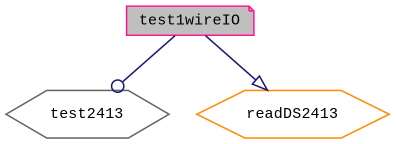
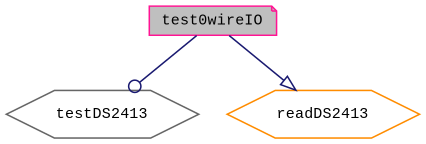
(190, 21) -> (213, 21)
(88, 114) -> (103, 114)
